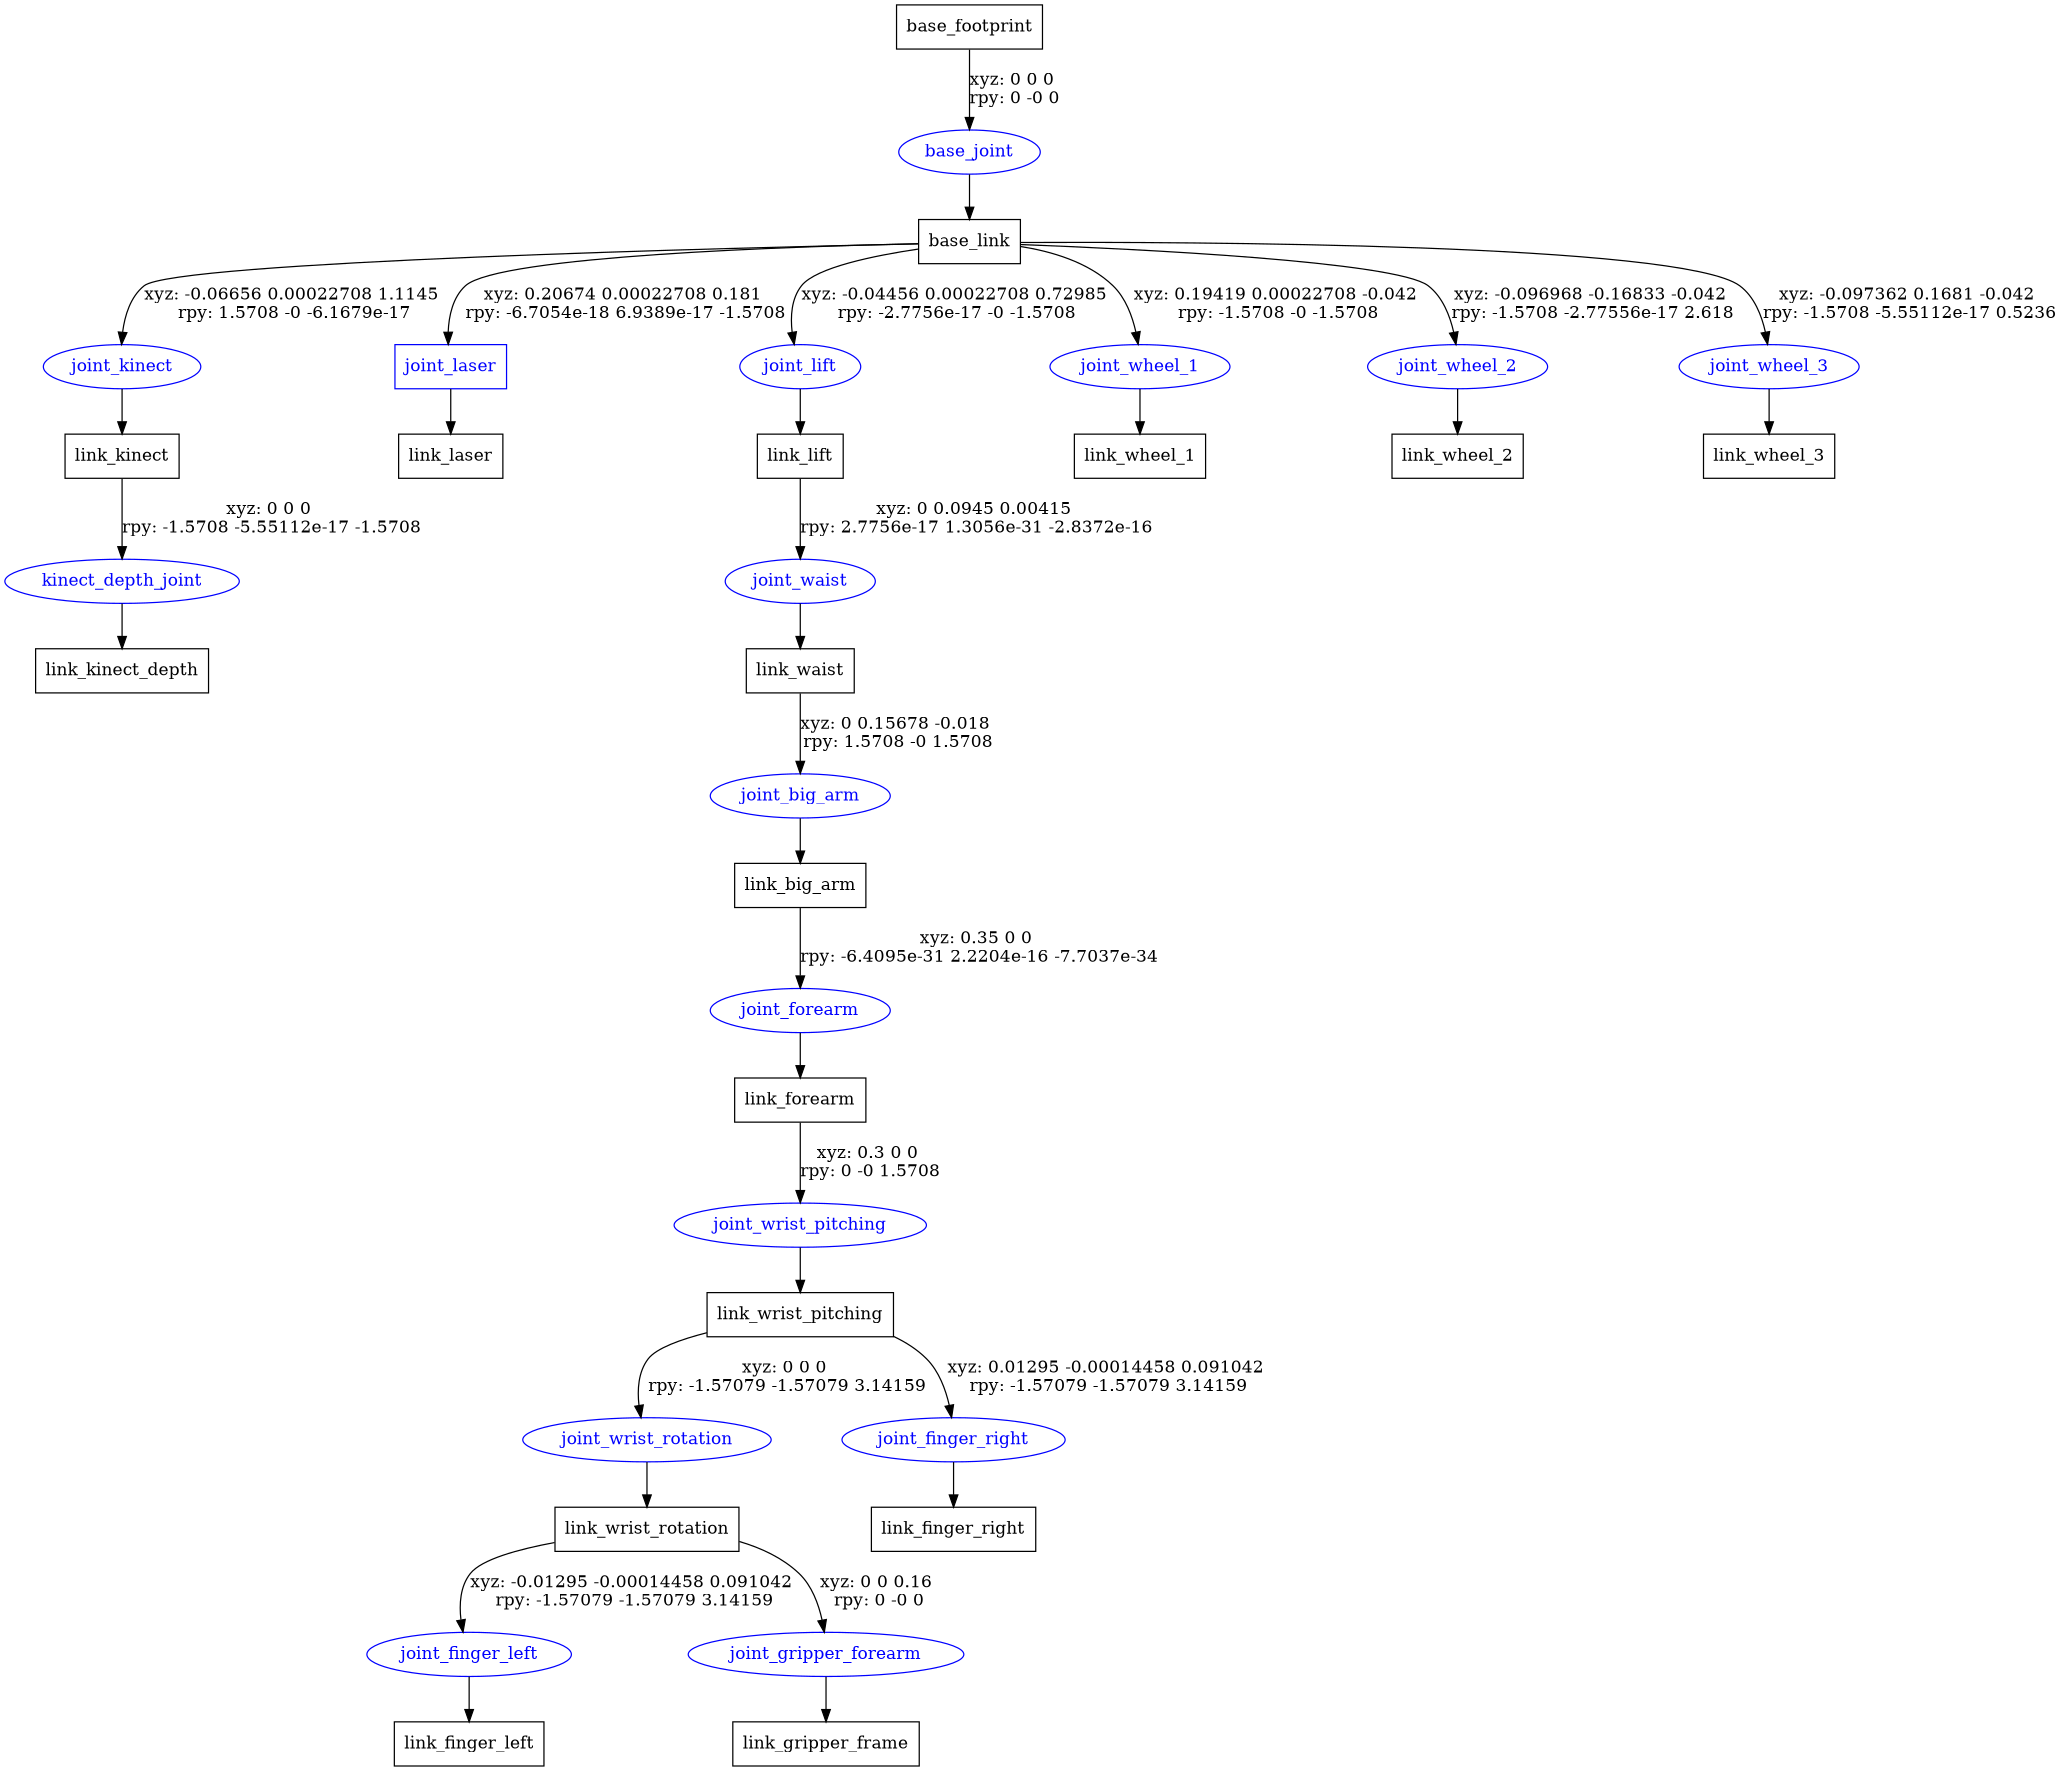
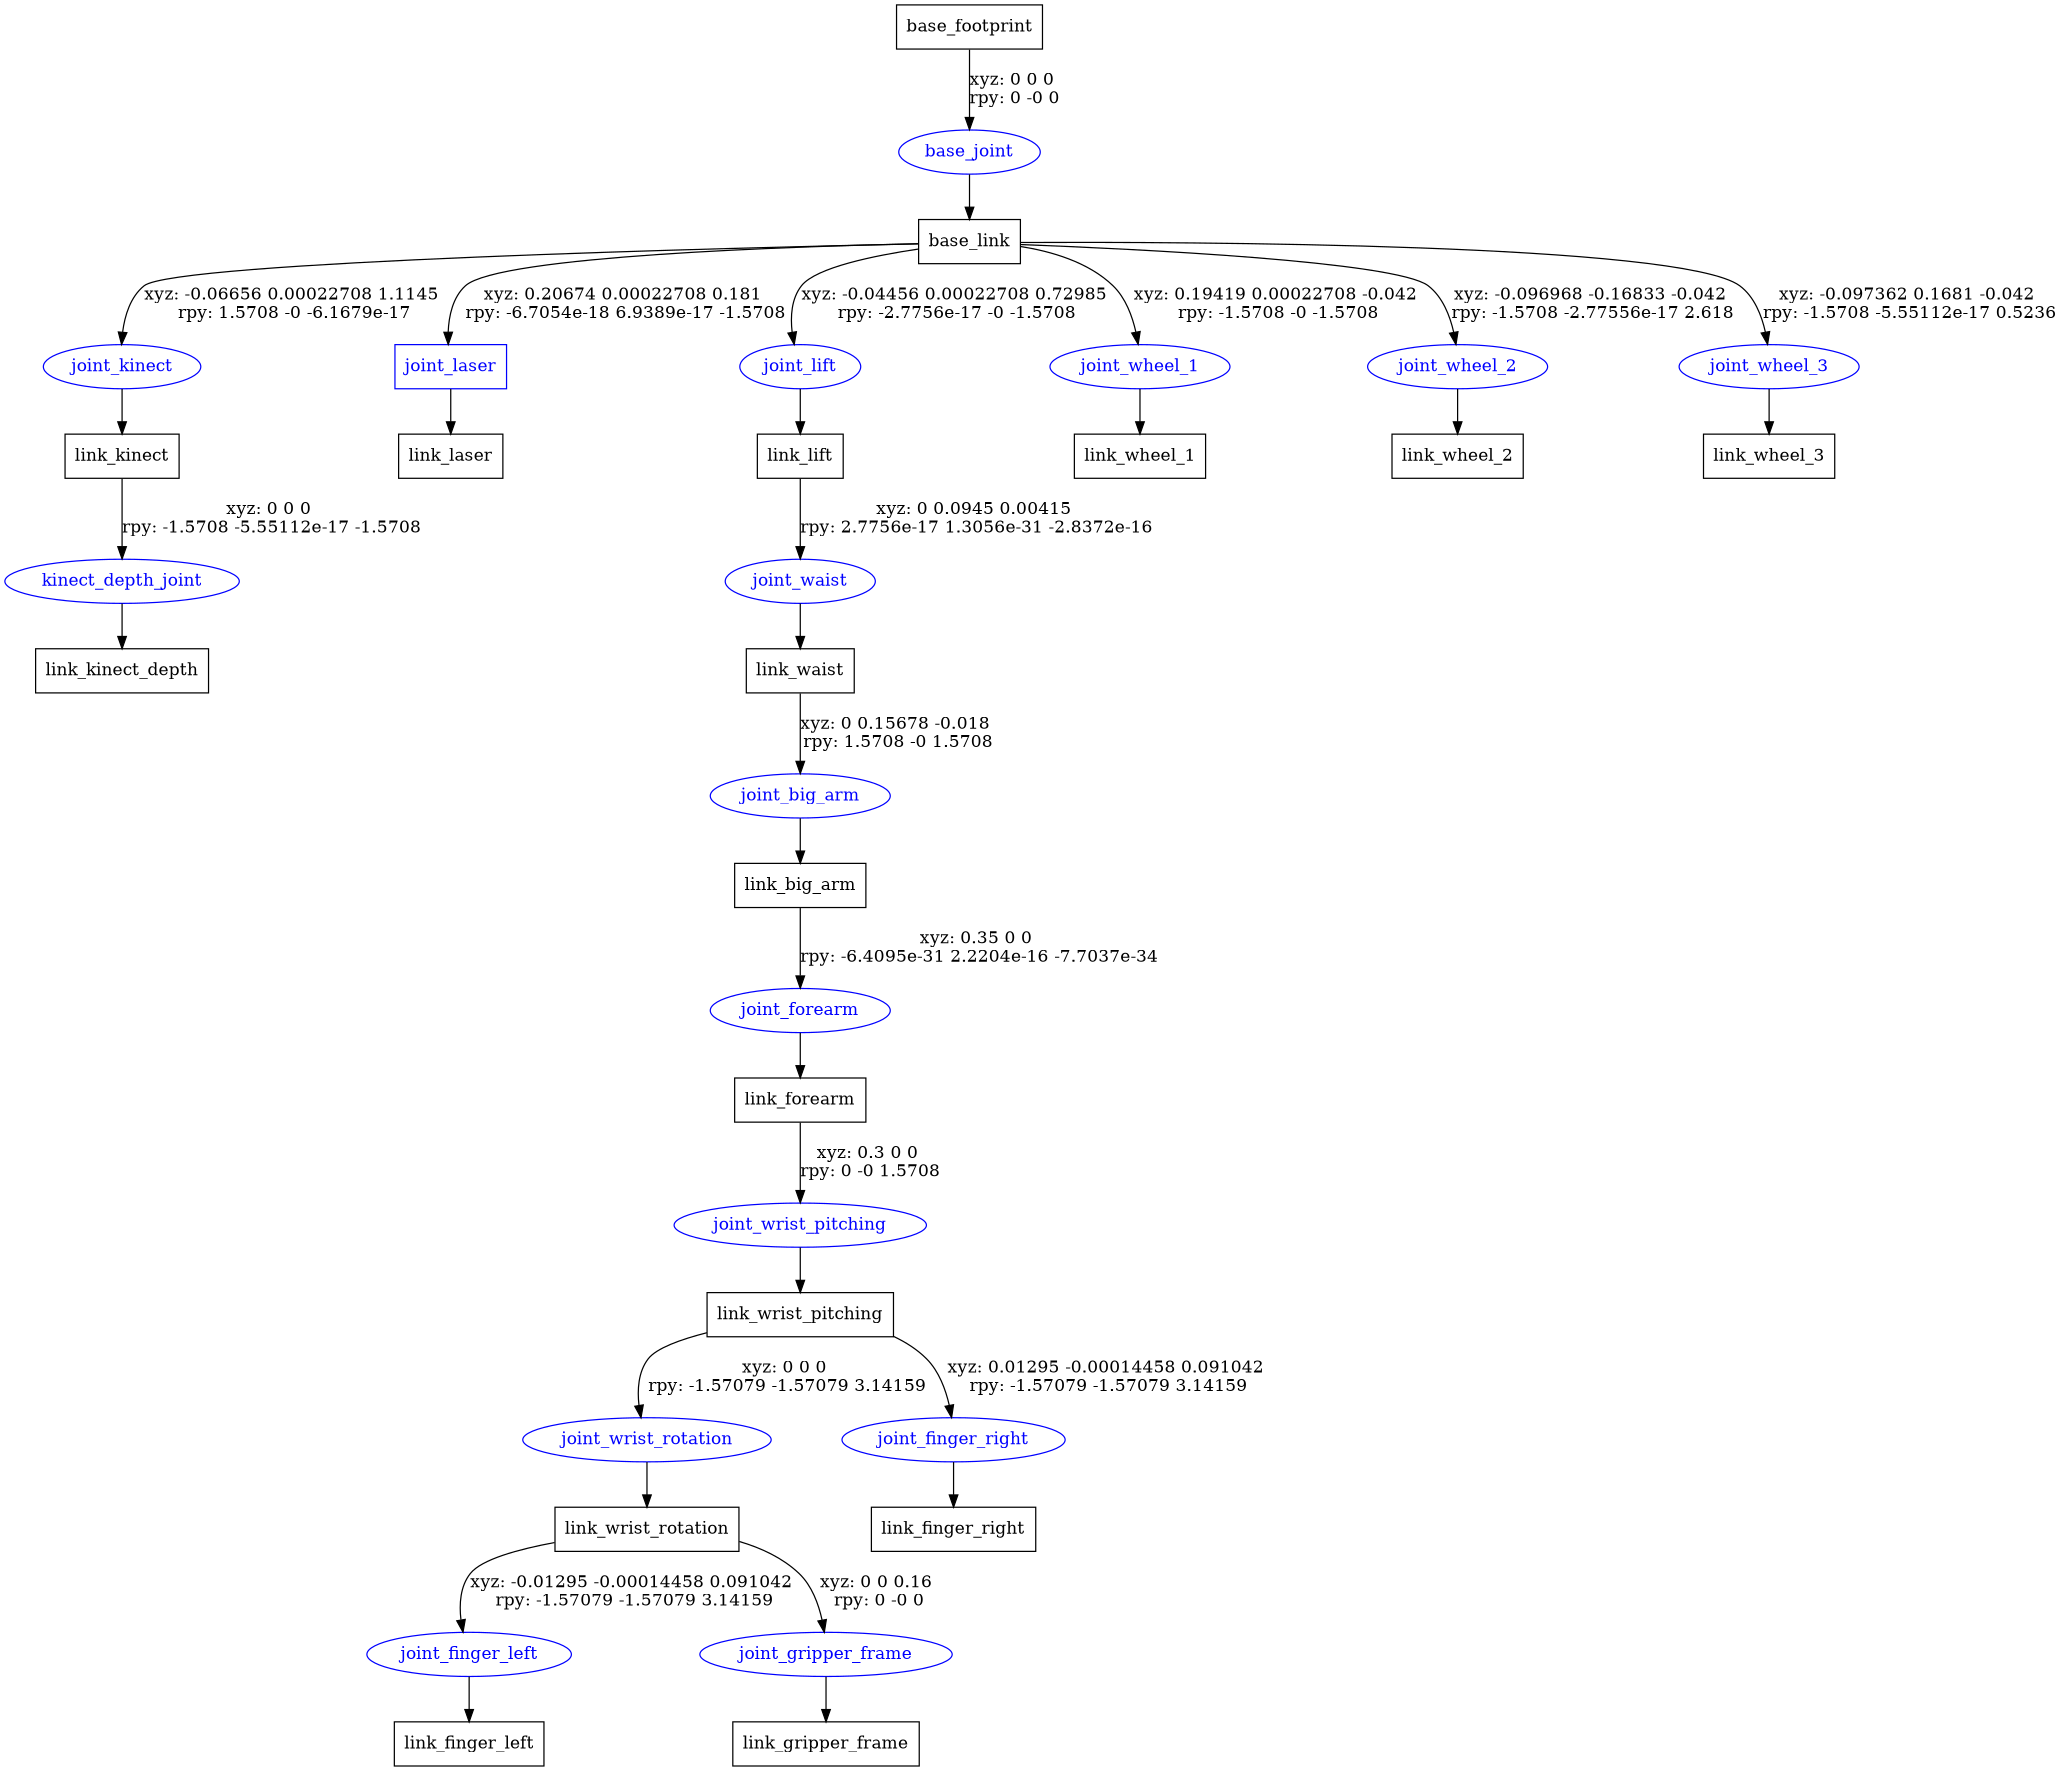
(826, 1654) -> (826, 1654)
